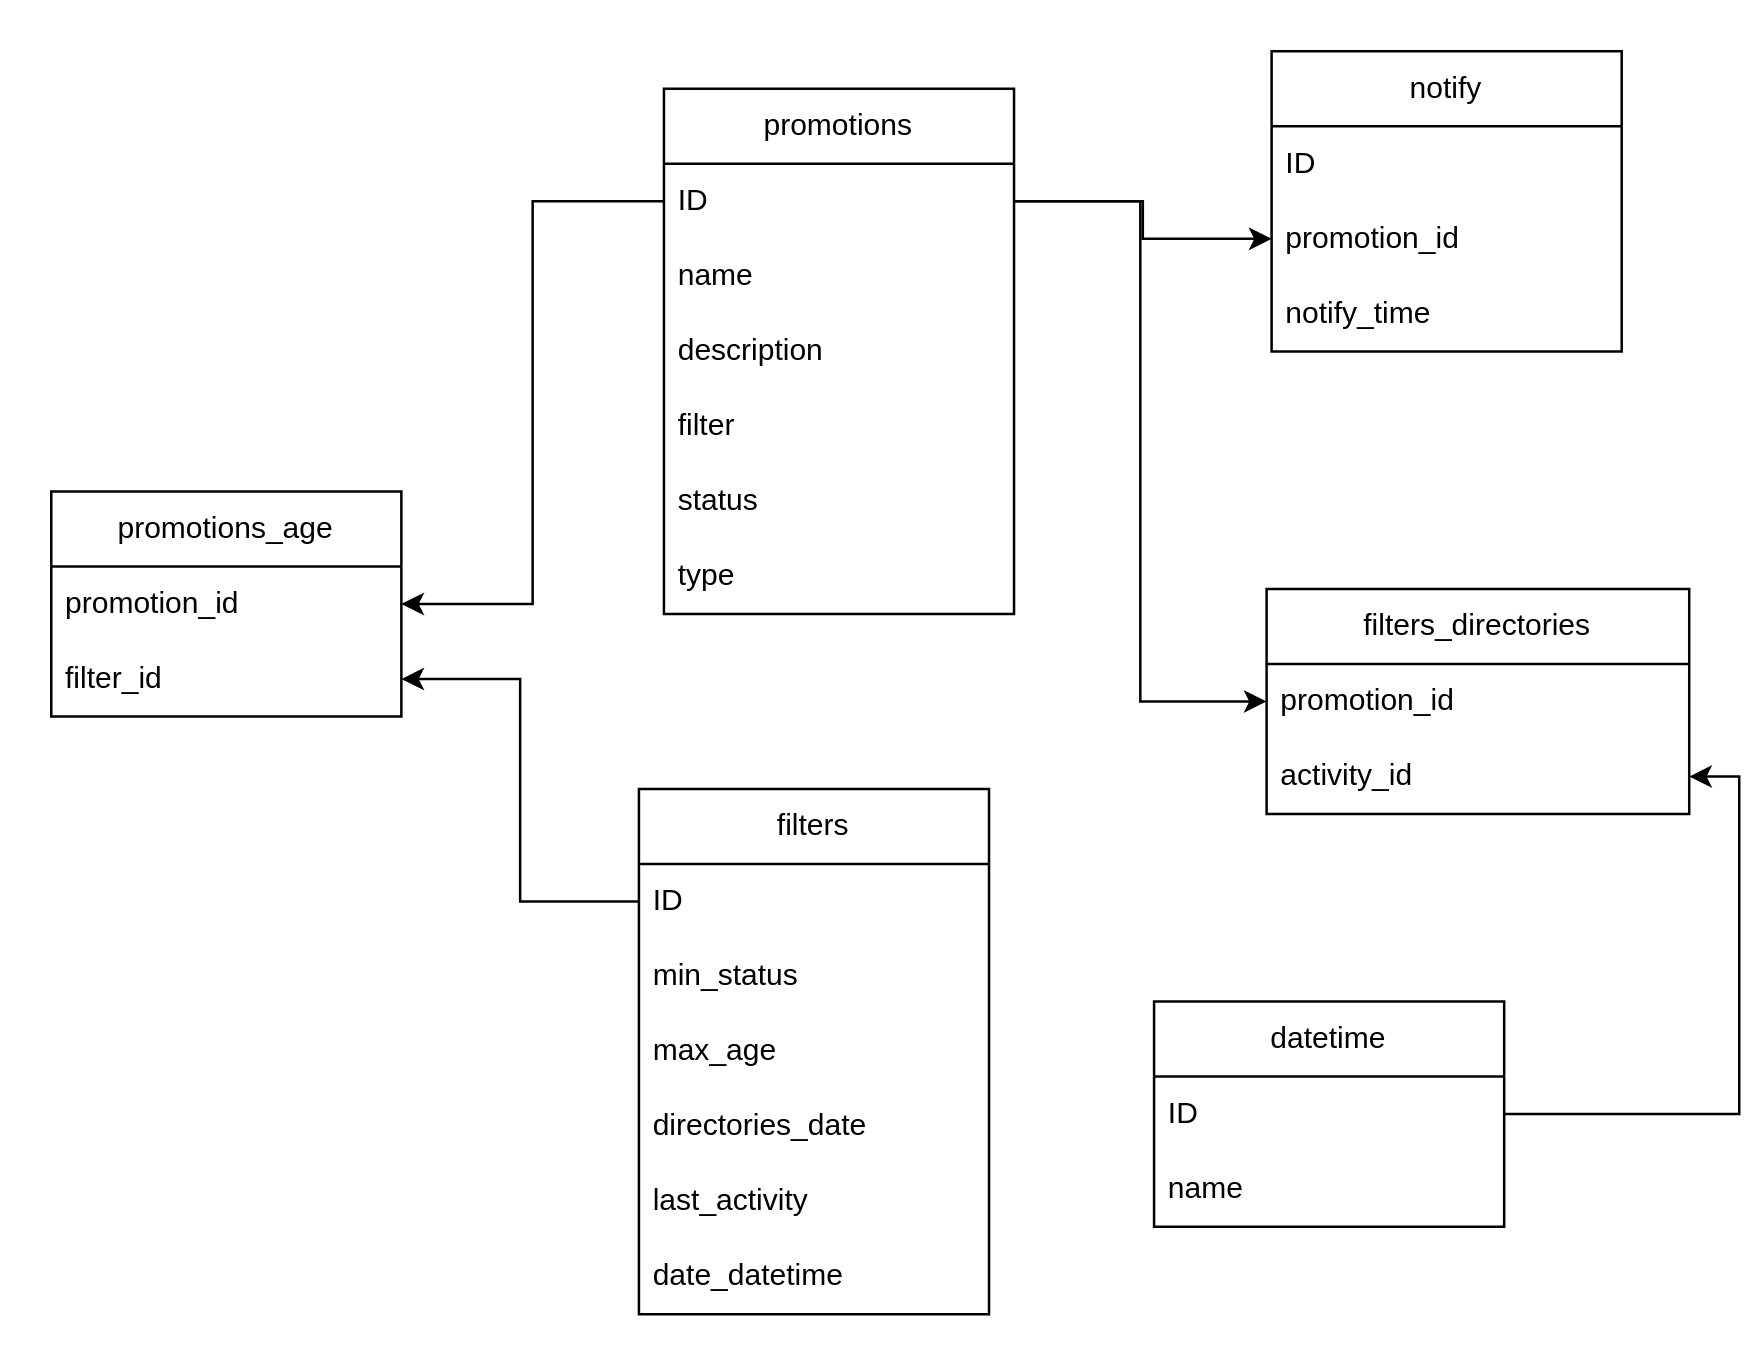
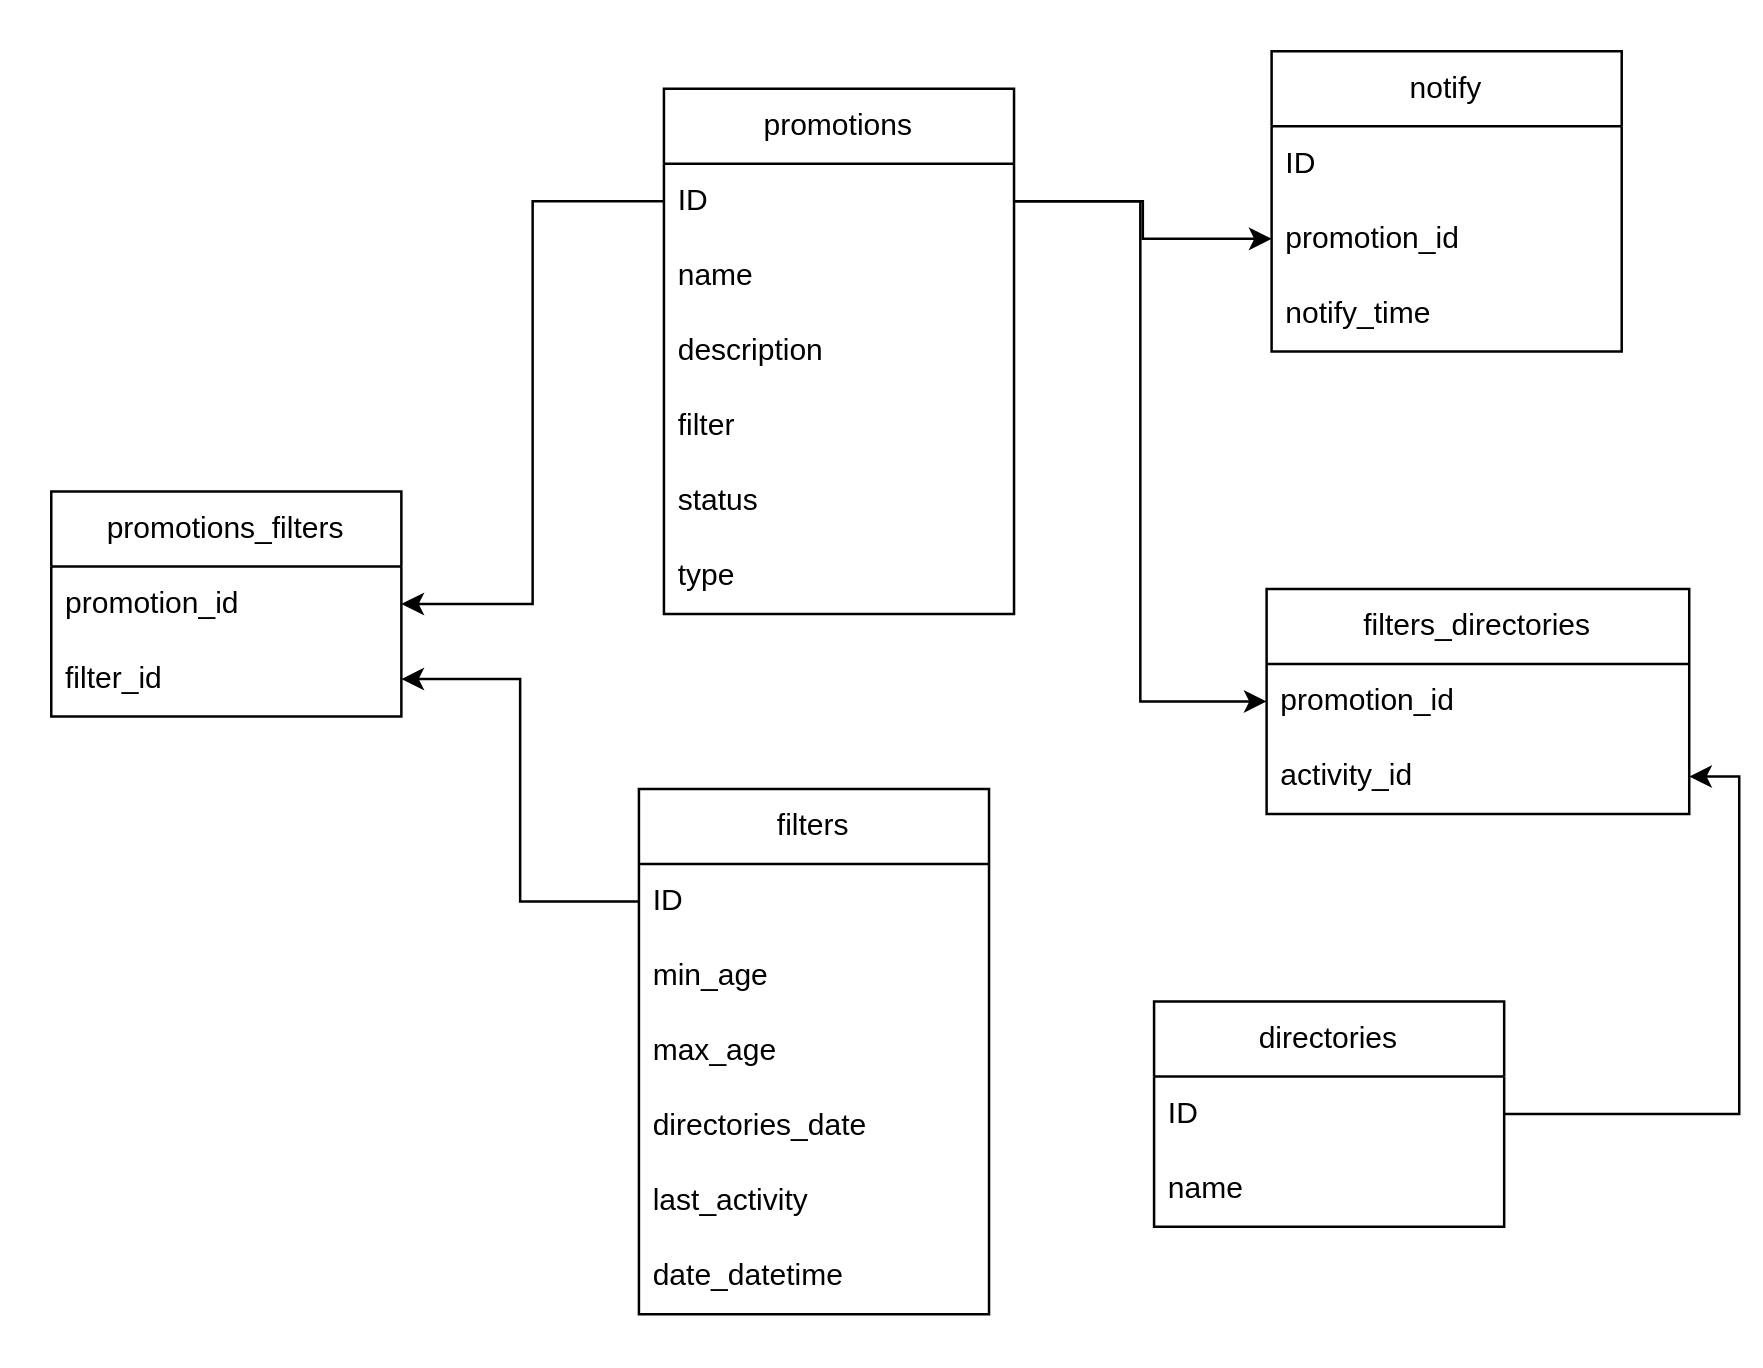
(226, 529) -> (226, 529)
(734, 976) -> (709, 976)
(1329, 1039) -> (1329, 1039)
